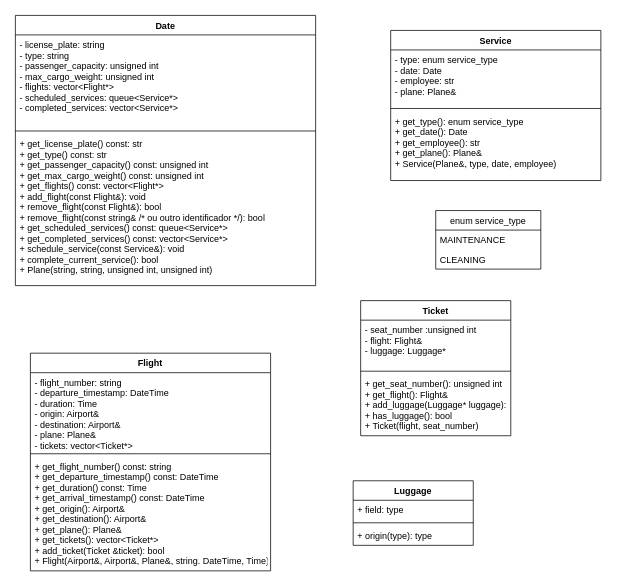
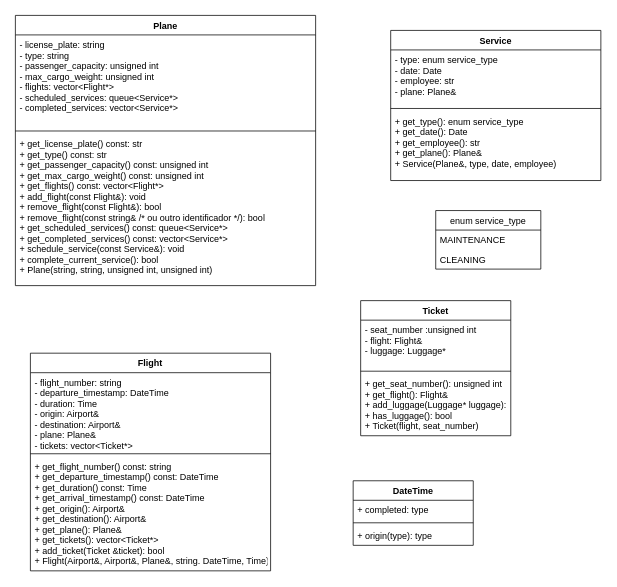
(165, 26) -> (165, 26)
(413, 491) -> (413, 491)
(384, 510) -> (395, 510)
